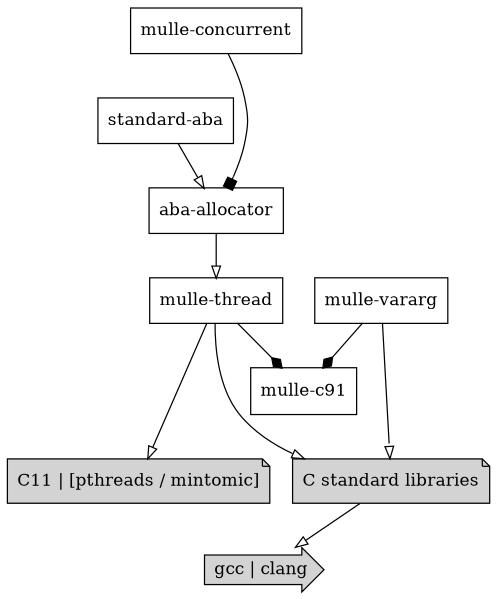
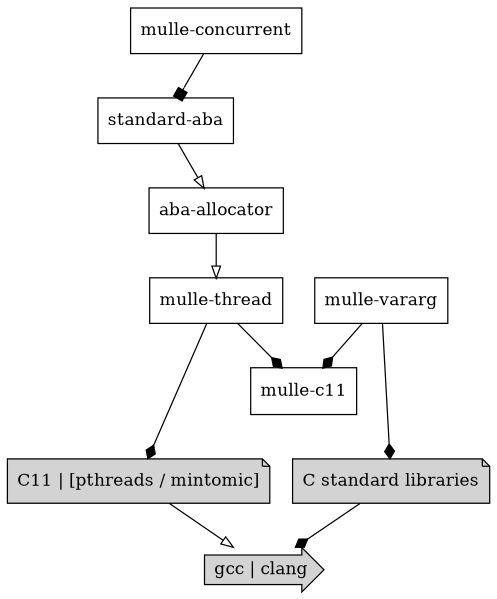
(247, 114) -> (194, 70)
(386, 383) -> (386, 383)
(180, 385) -> (180, 385)
(304, 391) -> (304, 391)
(231, 402) -> none
none -> (196, 522)
(333, 522) -> (333, 522)
